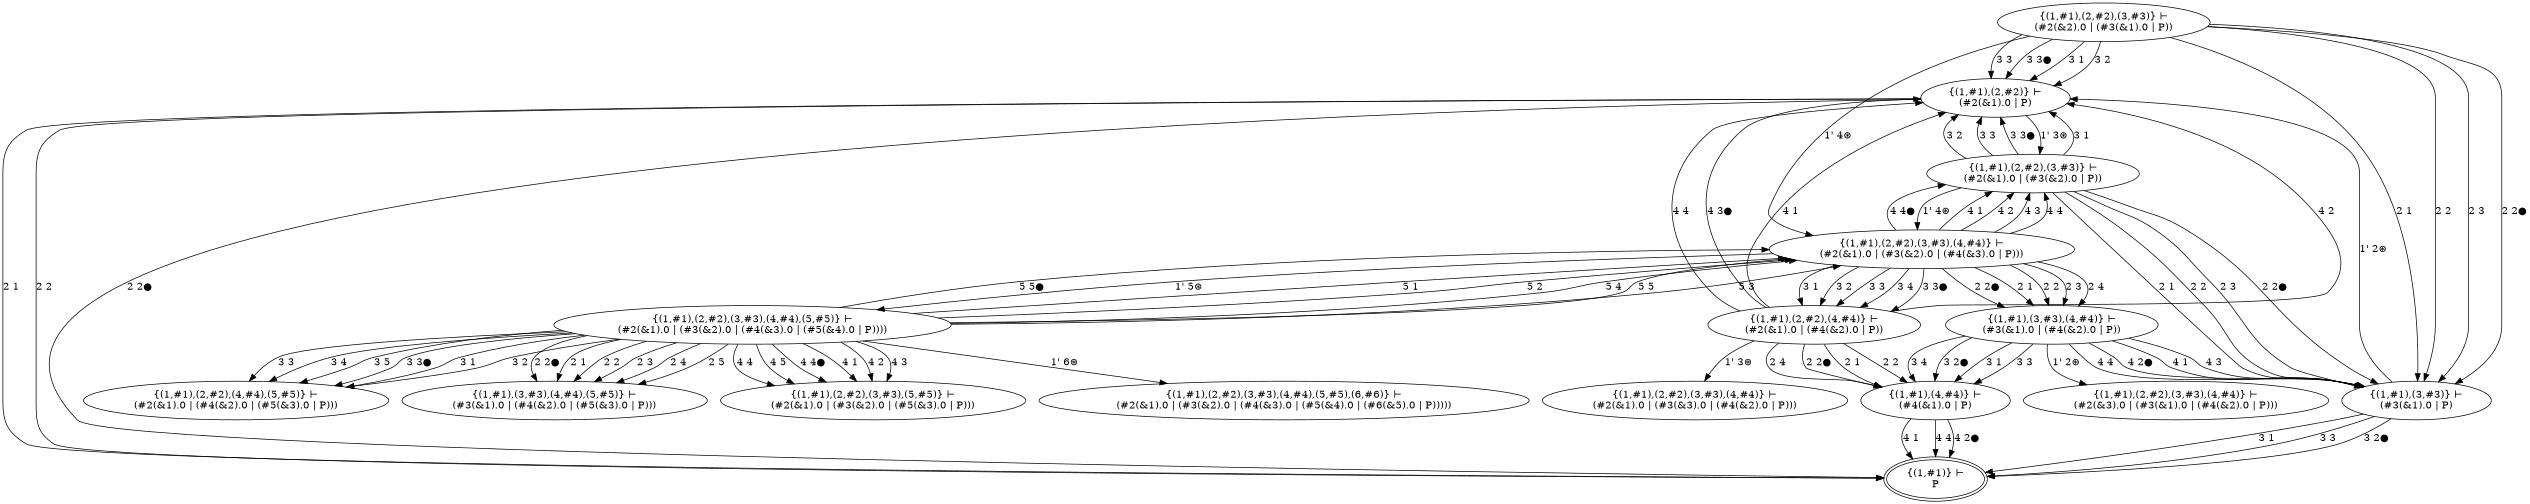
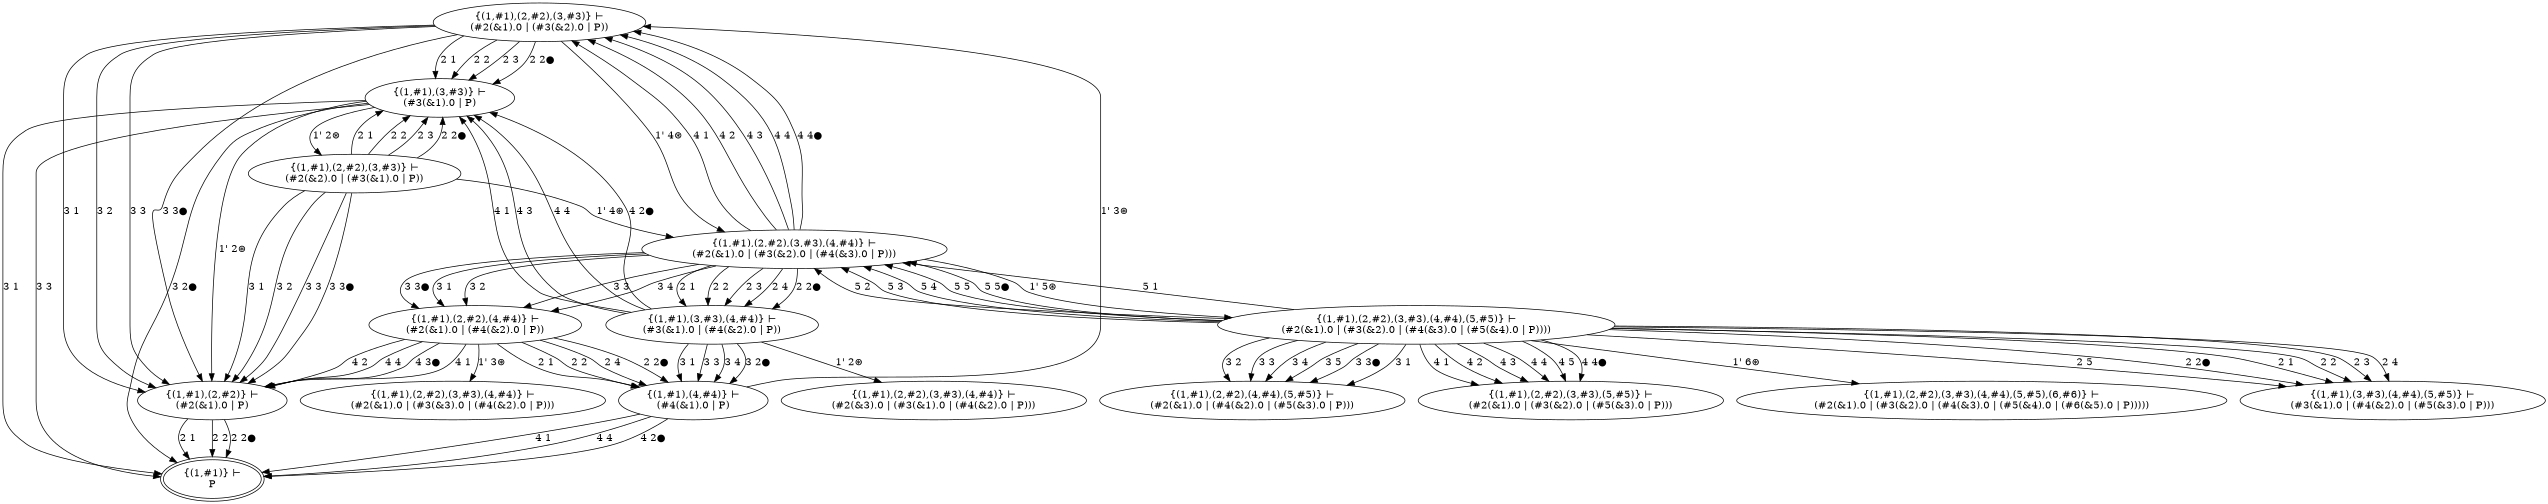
none -> (332, 119)
(2038, 129) -> (1101, 167)
